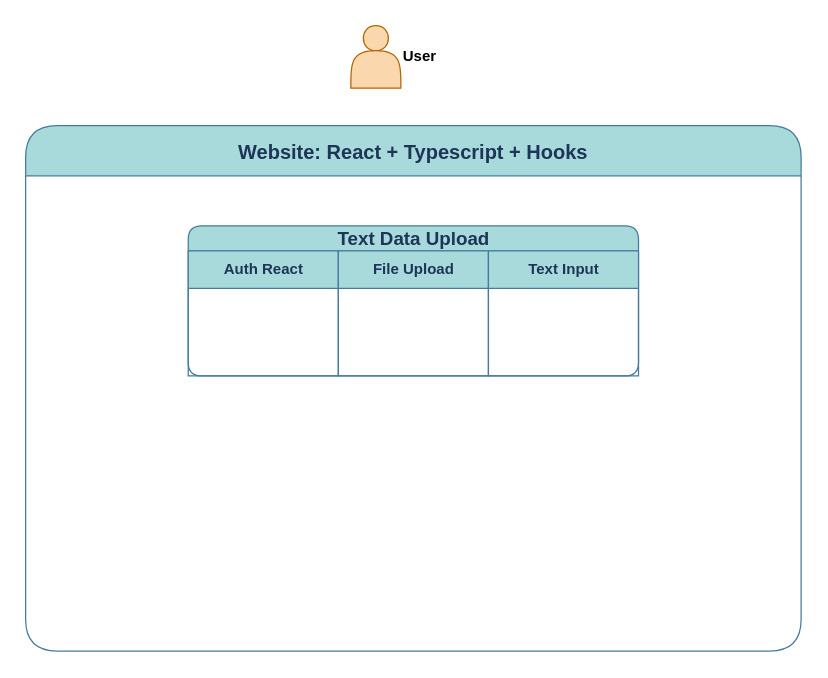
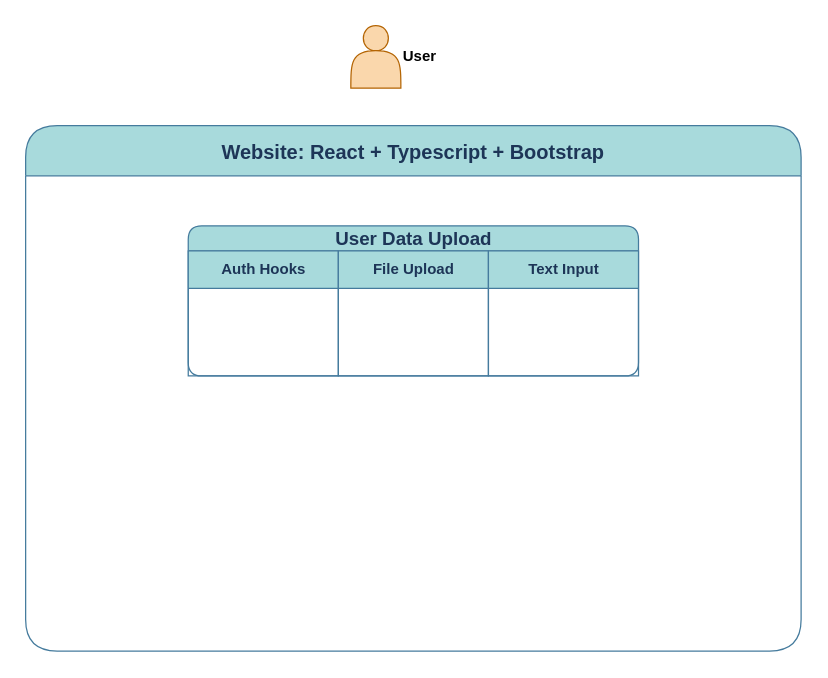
(413, 152) -> (413, 152)
(414, 238) -> (414, 238)
(264, 269) -> (264, 269)
